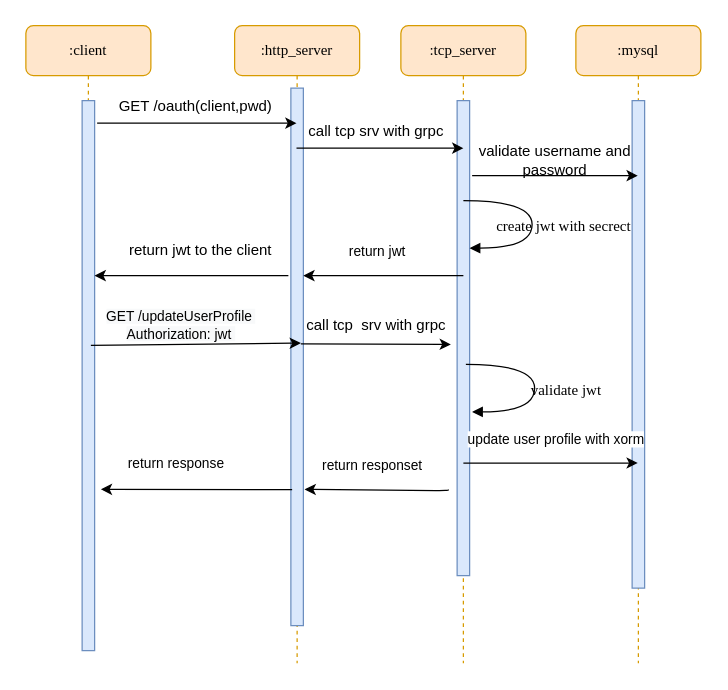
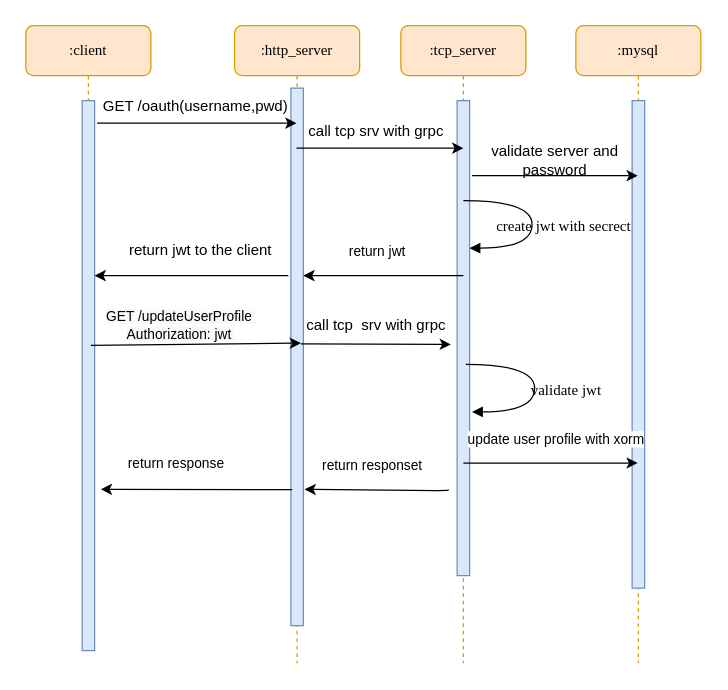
(196, 107) -> (196, 107)
(555, 161) -> (555, 161)
